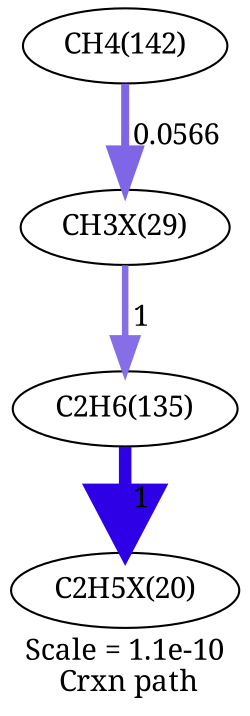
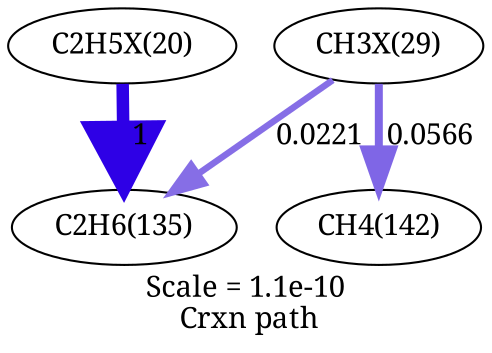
(125, 116) -> (379, 116)
(138, 318) -> (316, 137)
(125, 468) -> (123, 105)
